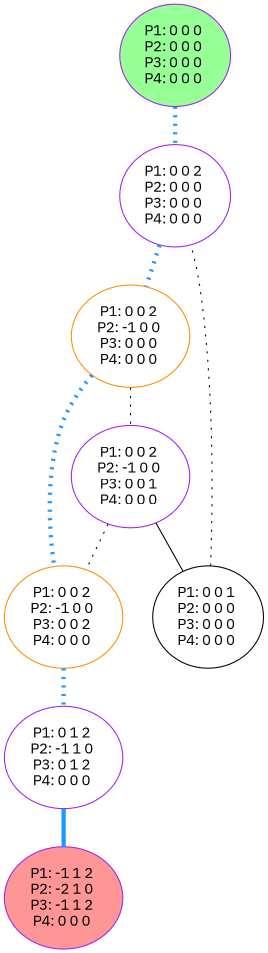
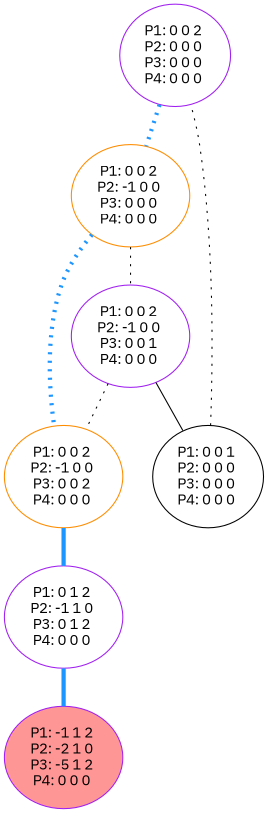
(175, 55) -> none
(64, 687) -> (64, 547)
(64, 898) -> (64, 757)
